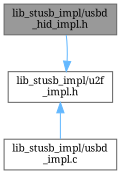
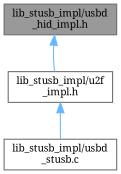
(67, 48) -> (54, 58)
(60, 155) -> (60, 155)
